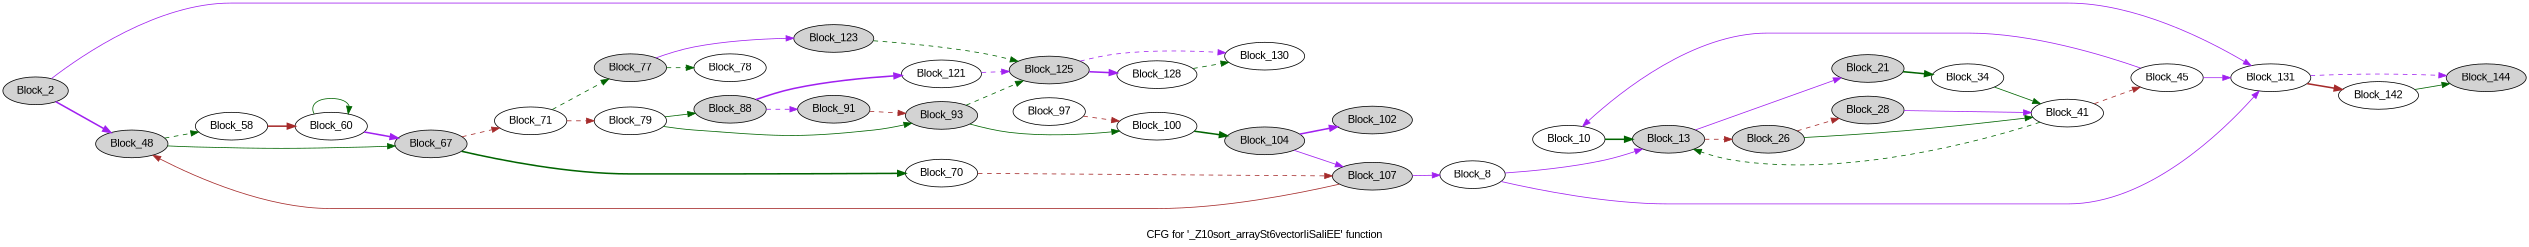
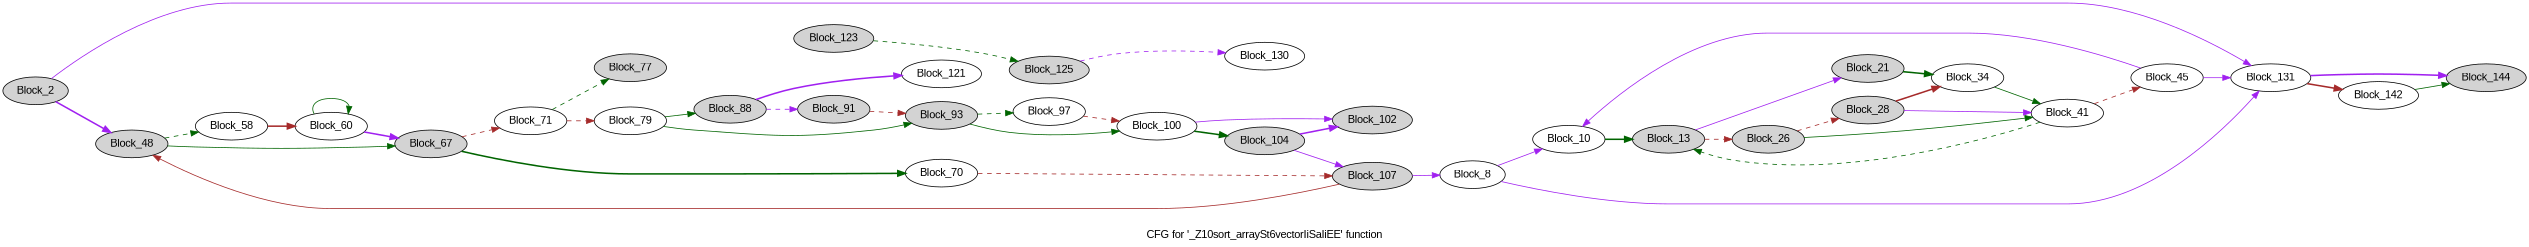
(720, 43) -> none
(730, 68) -> none
(992, 72) -> none
(2375, 74) -> (2375, 74)
(1157, 75) -> none
(991, 95) -> (991, 114)
none -> (1914, 95)
none -> (1260, 119)
(1571, 166) -> (1516, 159)
